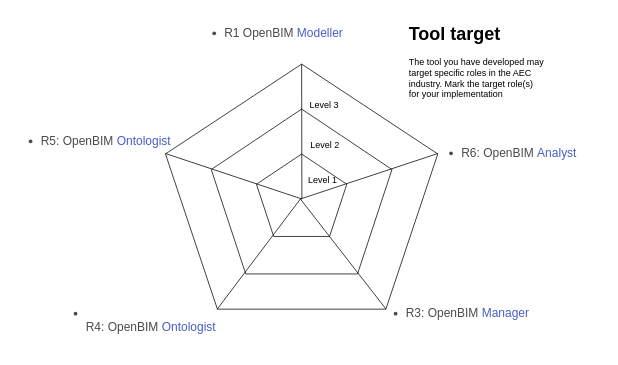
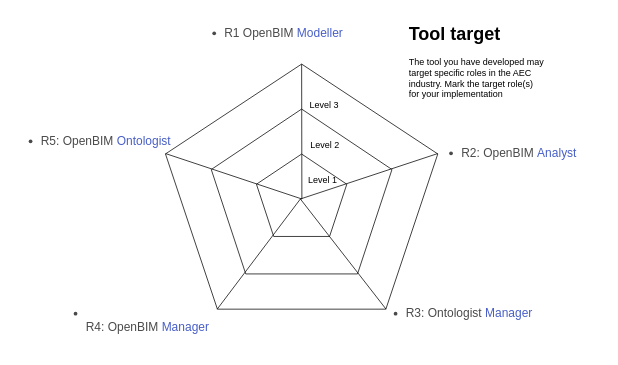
(482, 139) -> (482, 139)
(113, 300) -> (107, 300)
(428, 300) -> (433, 300)
